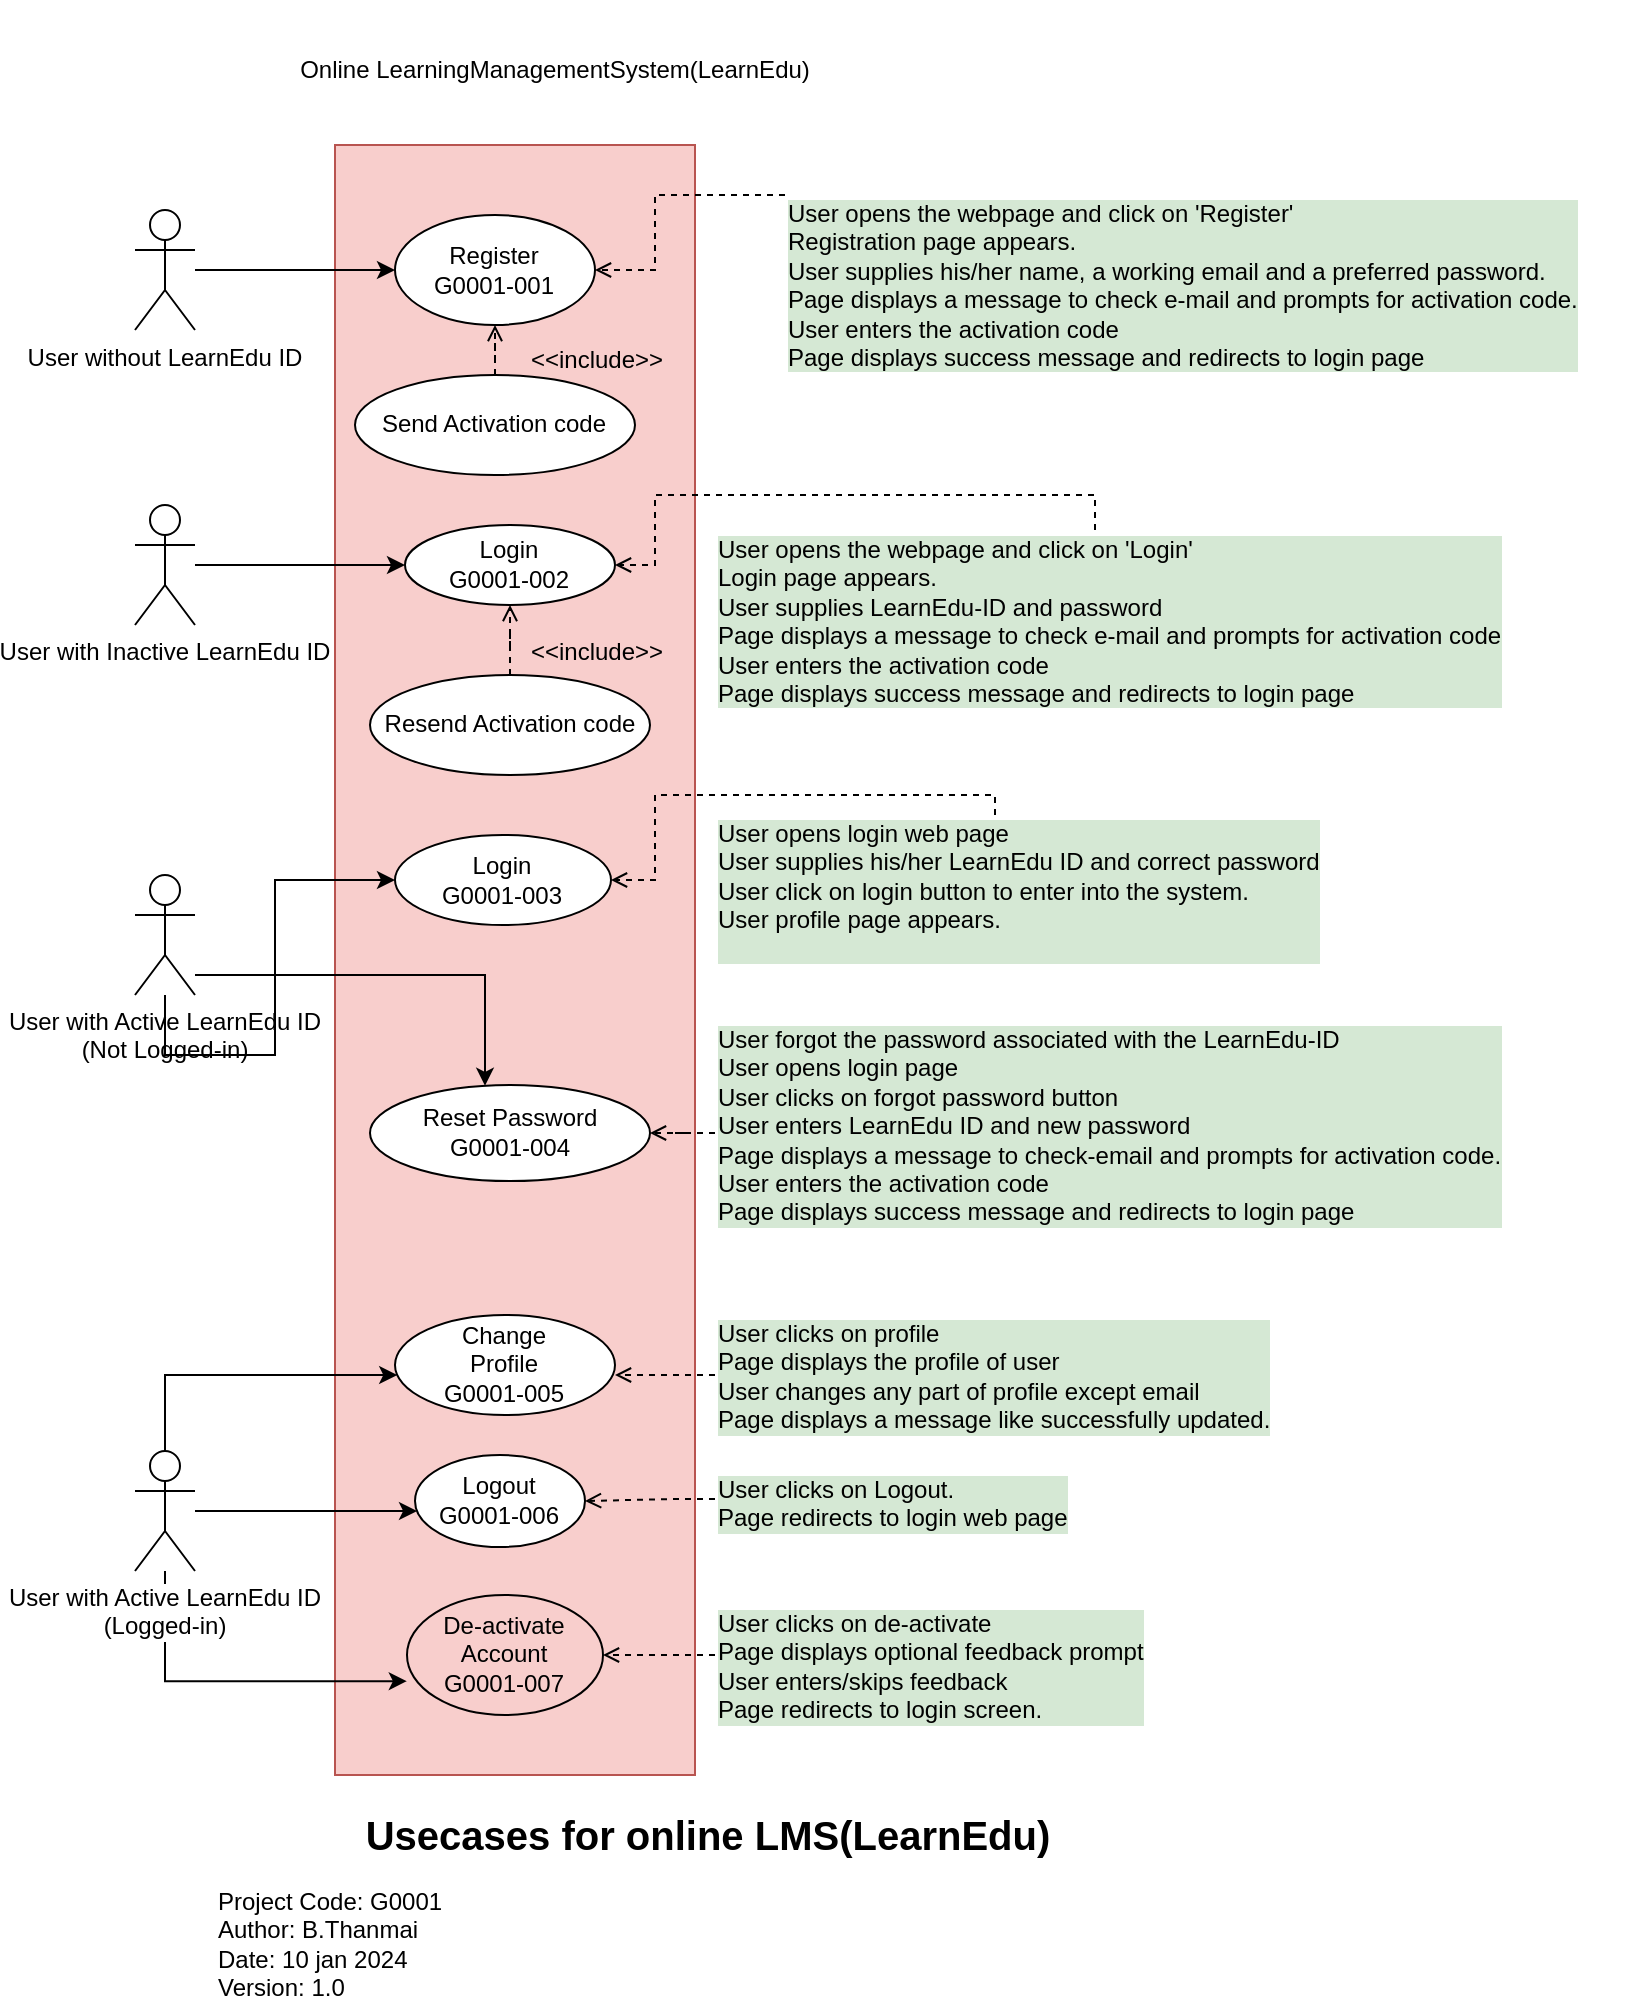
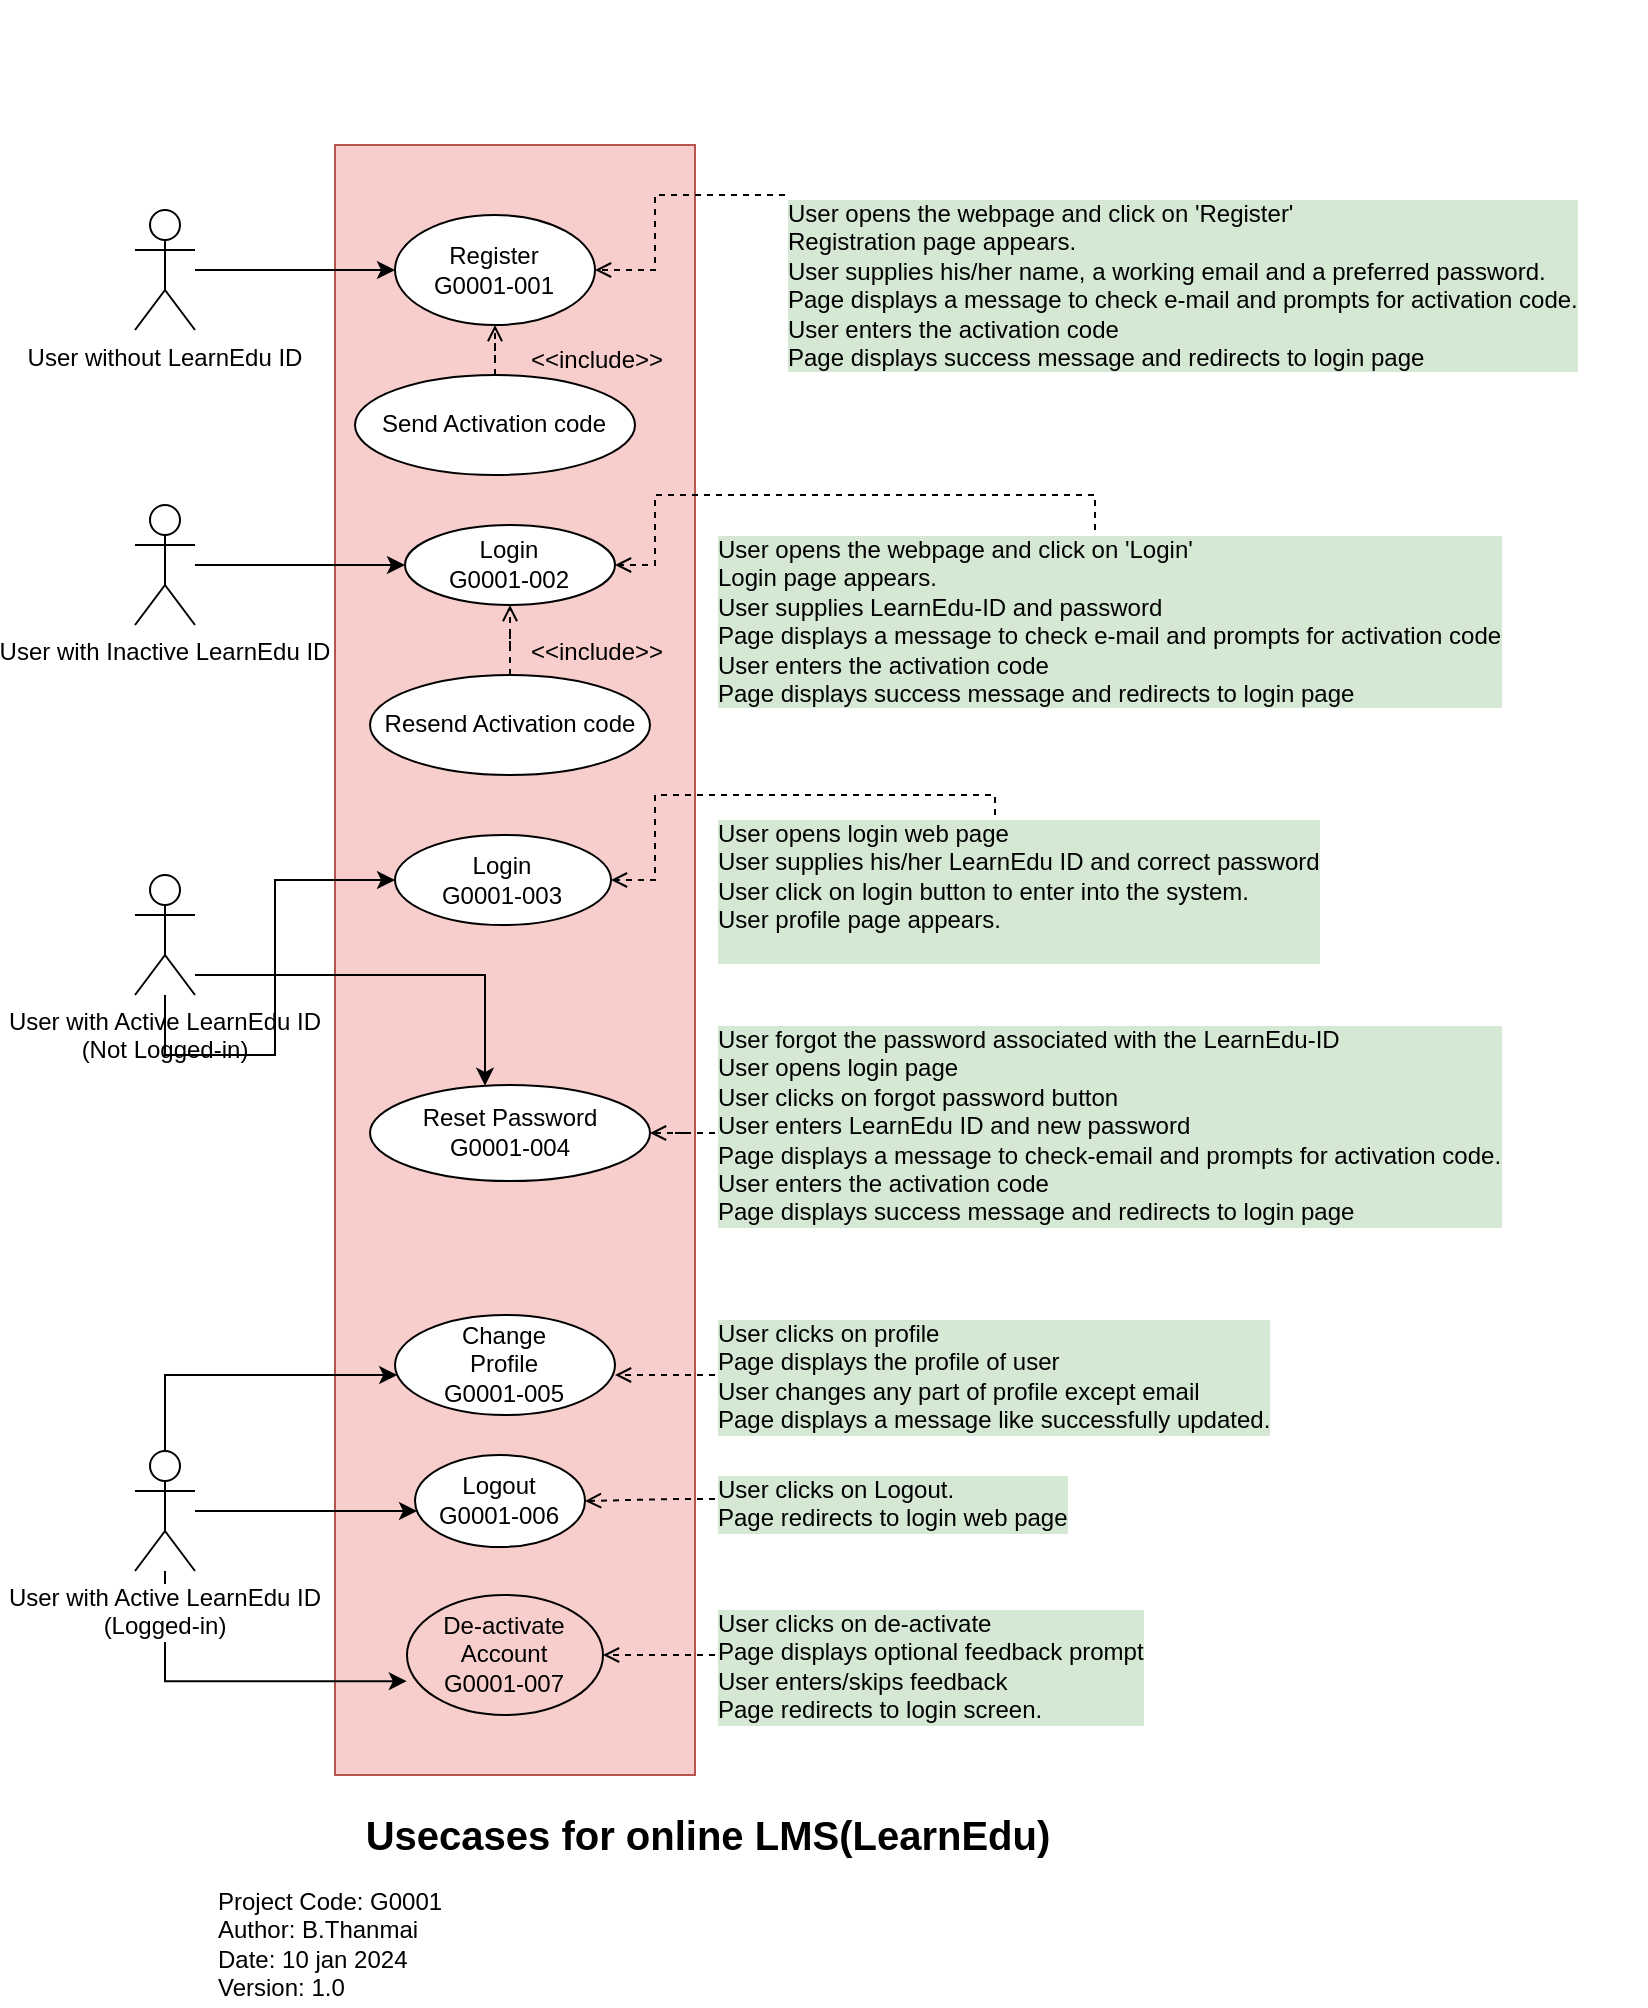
(555, 71) -> none
